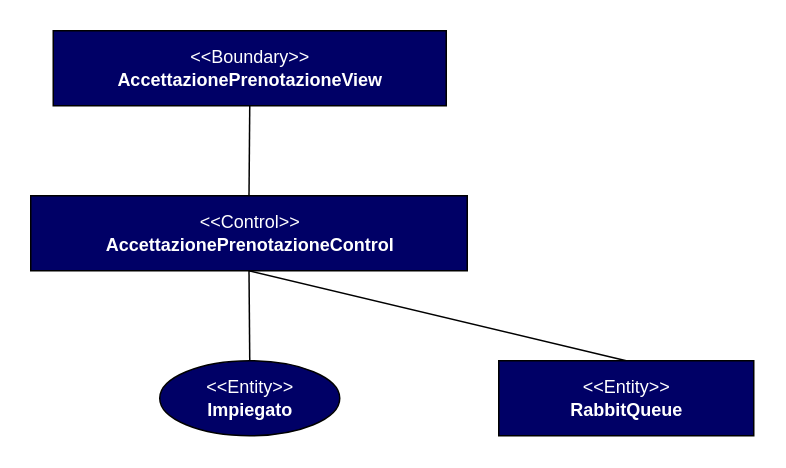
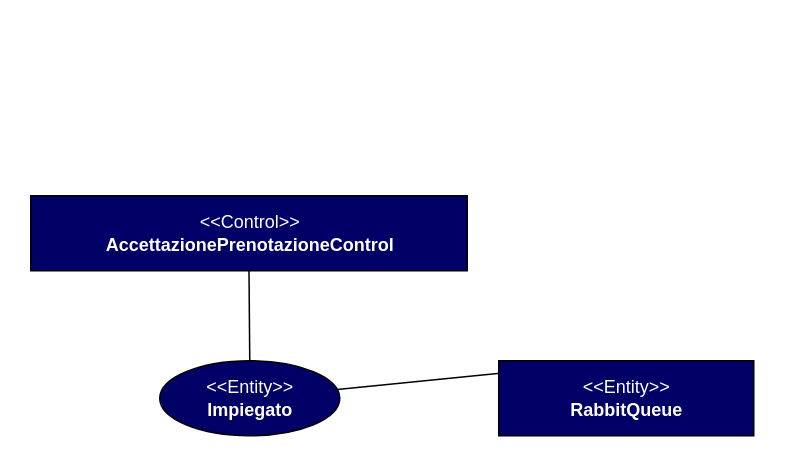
(250, 68) -> none
(249, 151) -> none
(438, 316) -> (418, 381)
